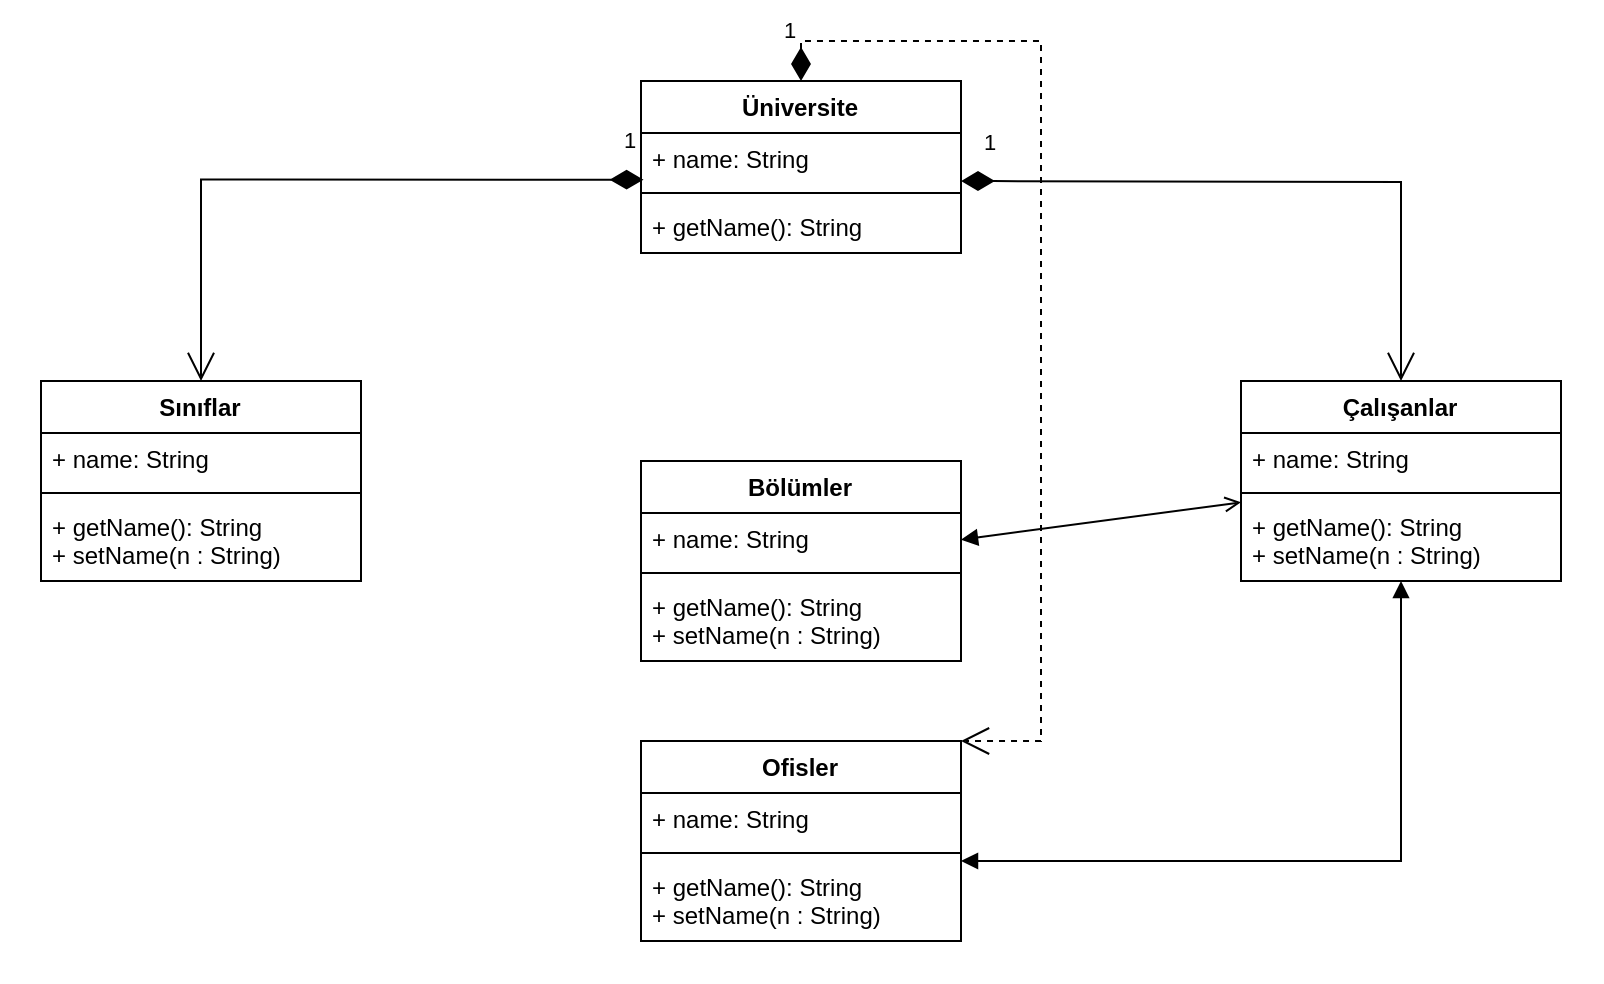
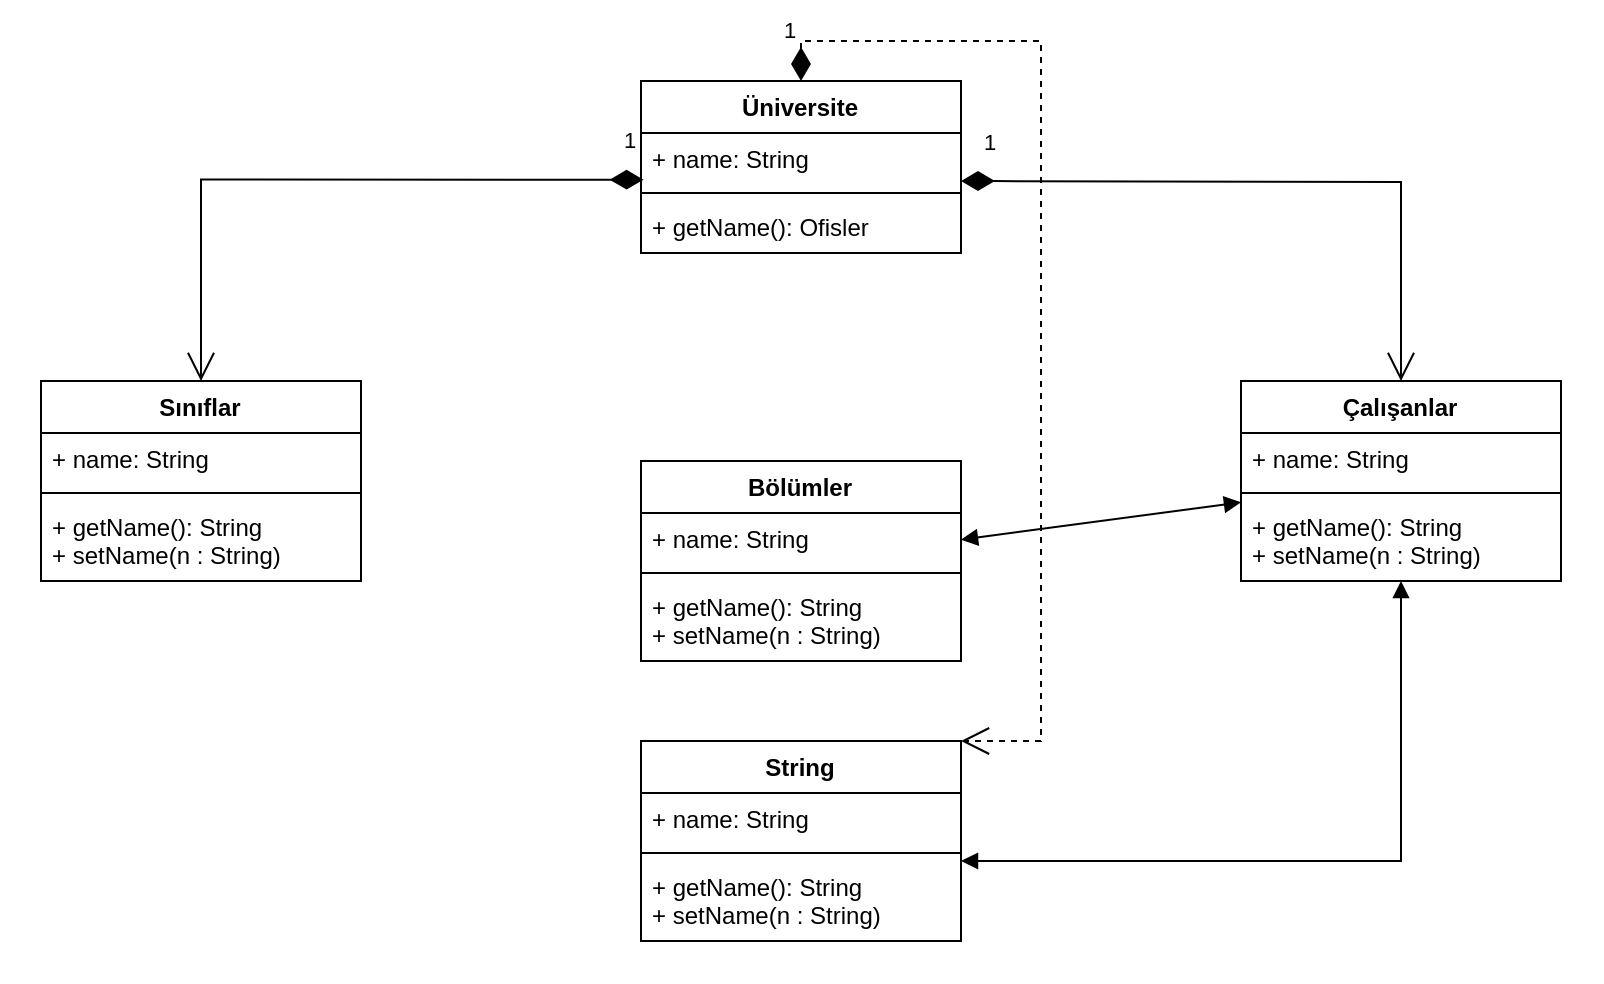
(767, 228) -> (771, 228)
(1228, 504) -> (1223, 505)
(800, 768) -> (800, 768)
